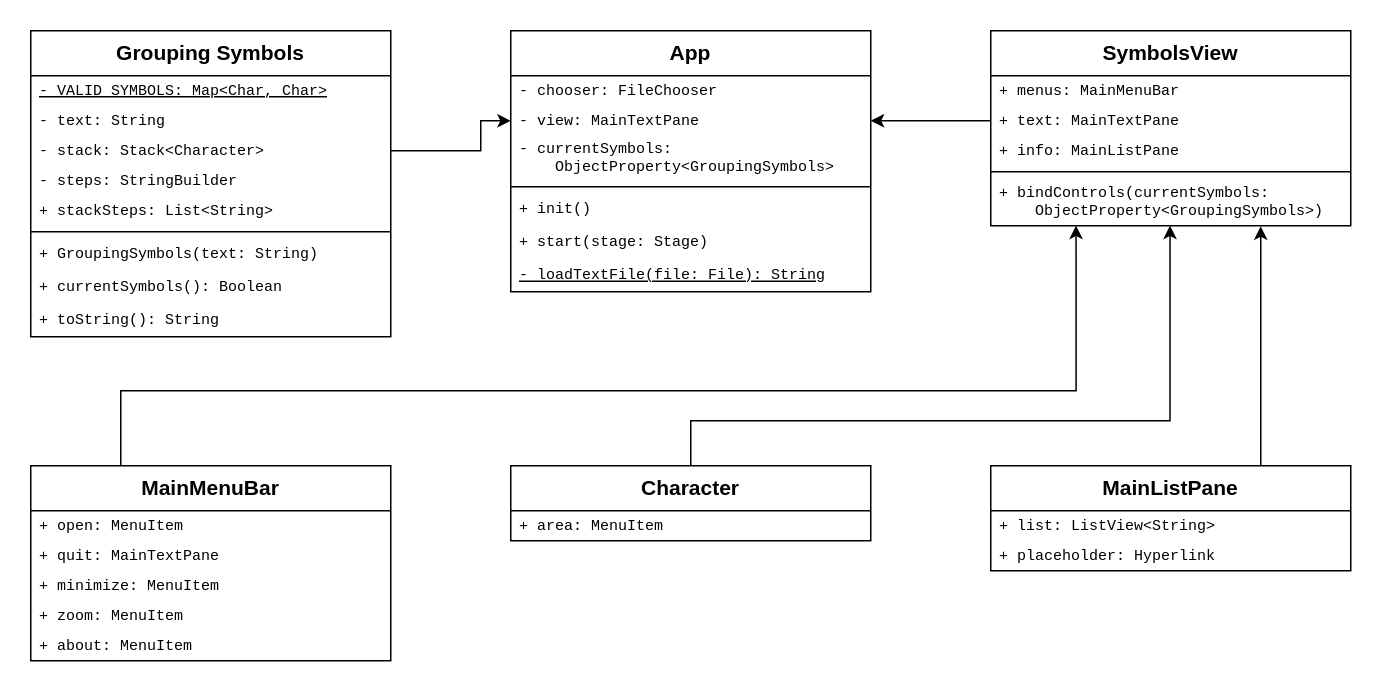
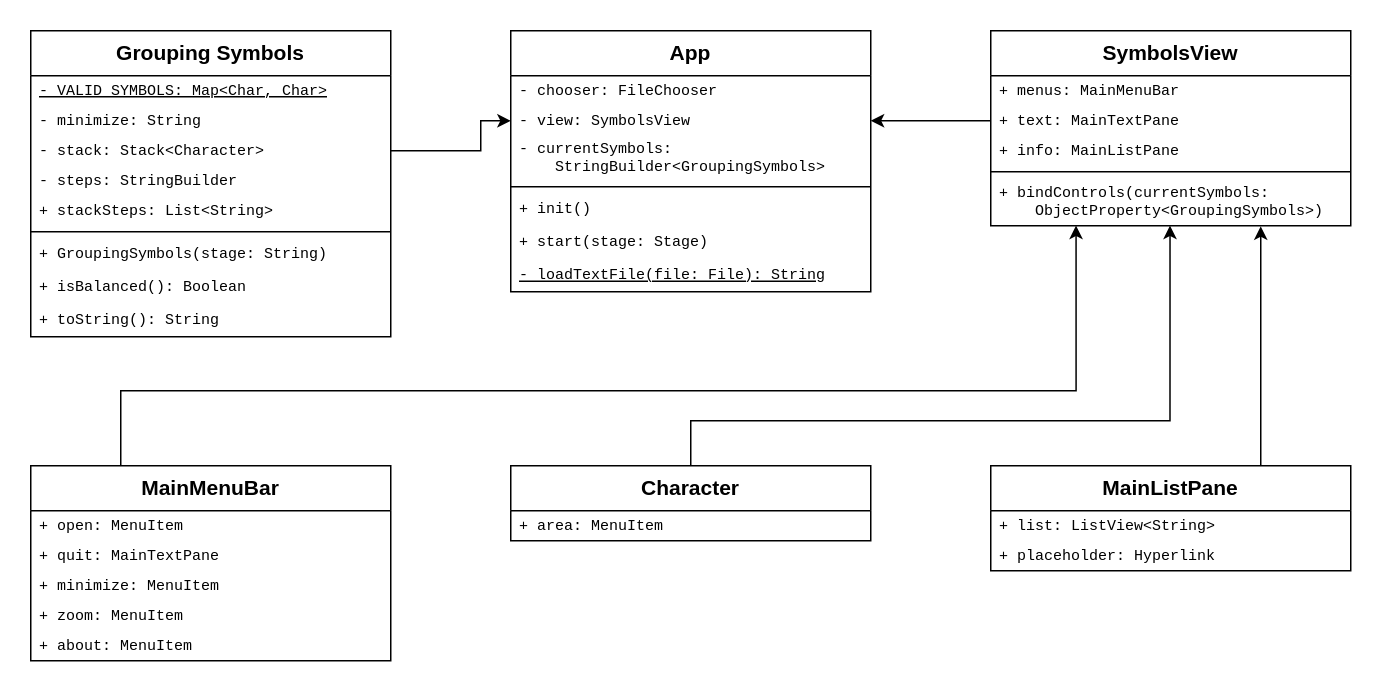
(91, 121) -> (102, 121)
(594, 121) -> (588, 121)
(646, 158) -> (636, 158)
(160, 254) -> (164, 254)
(145, 287) -> (127, 287)
